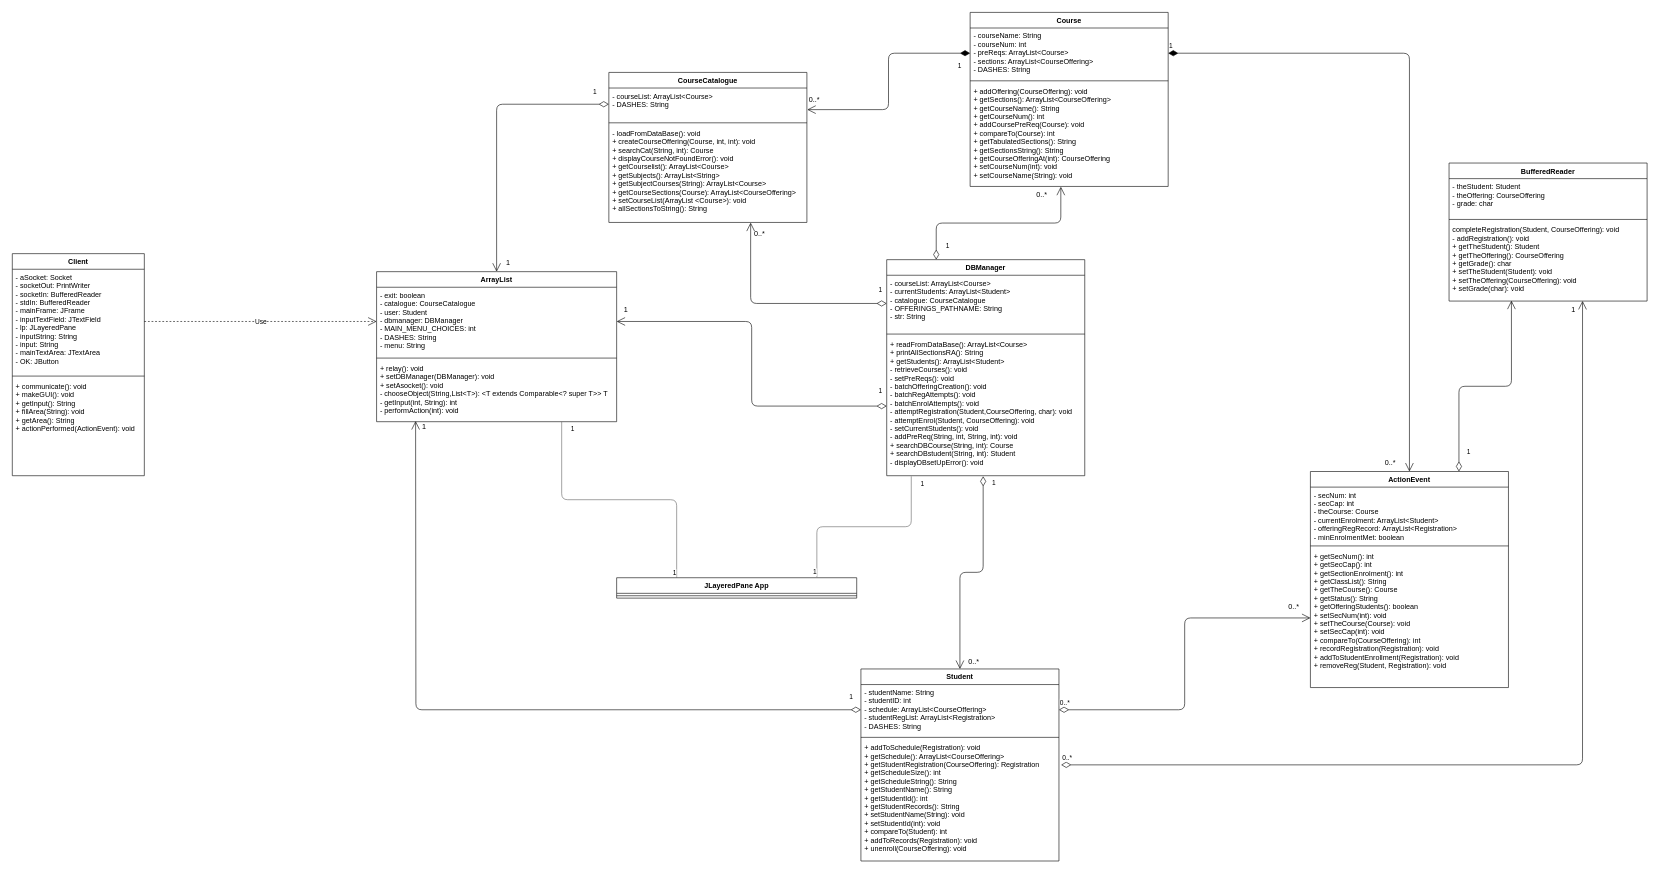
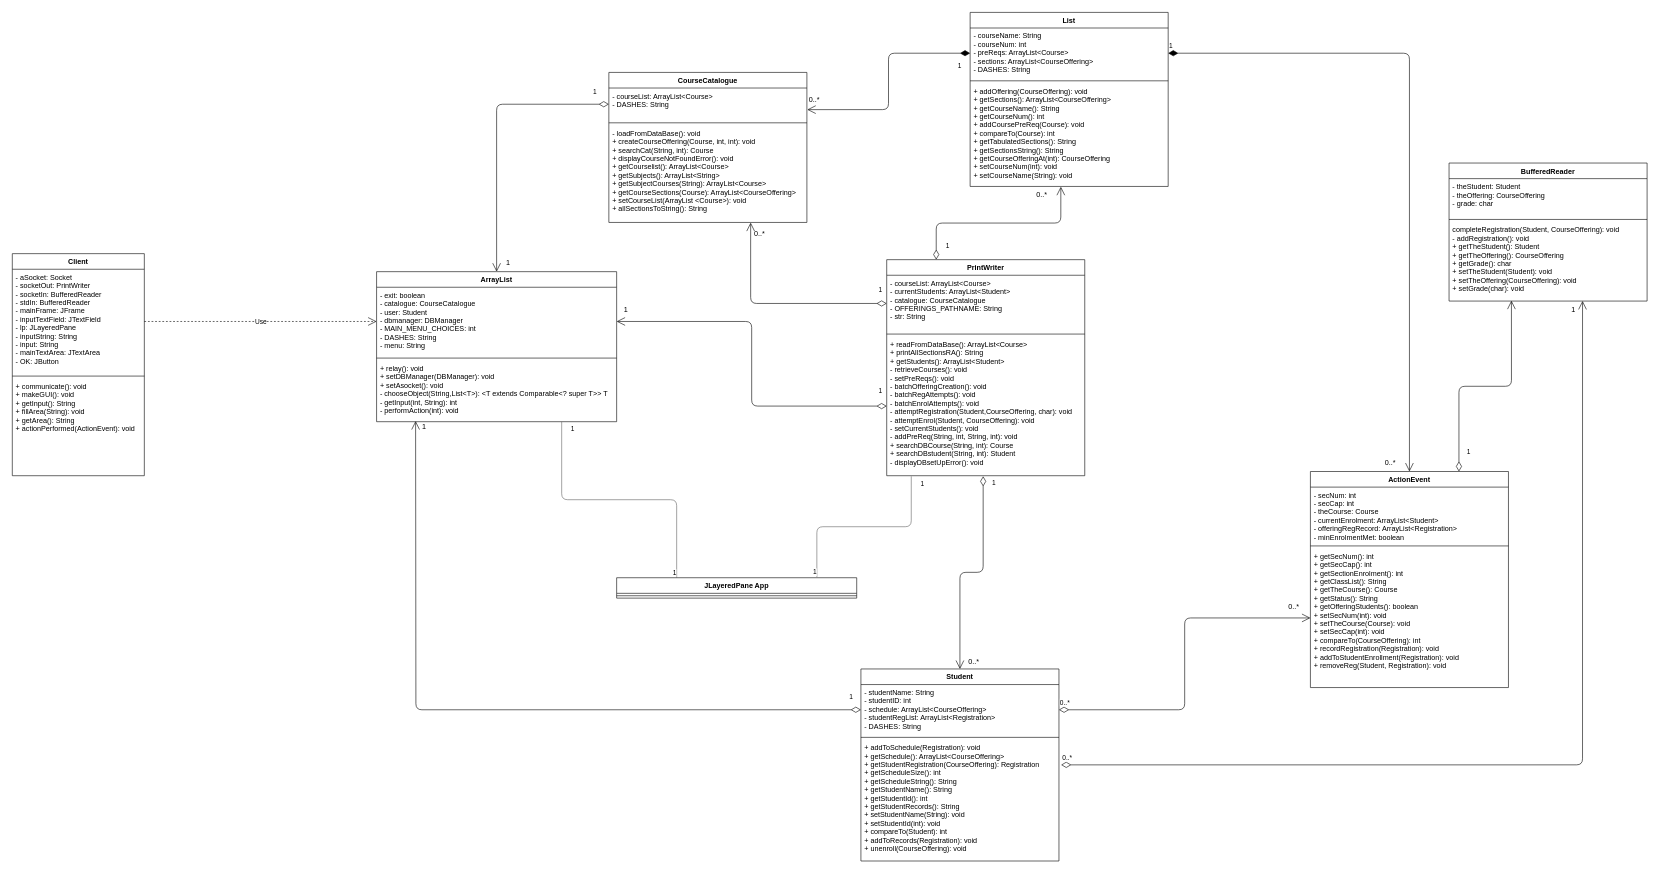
(1069, 20) -> (1069, 20)
(985, 268) -> (985, 268)
